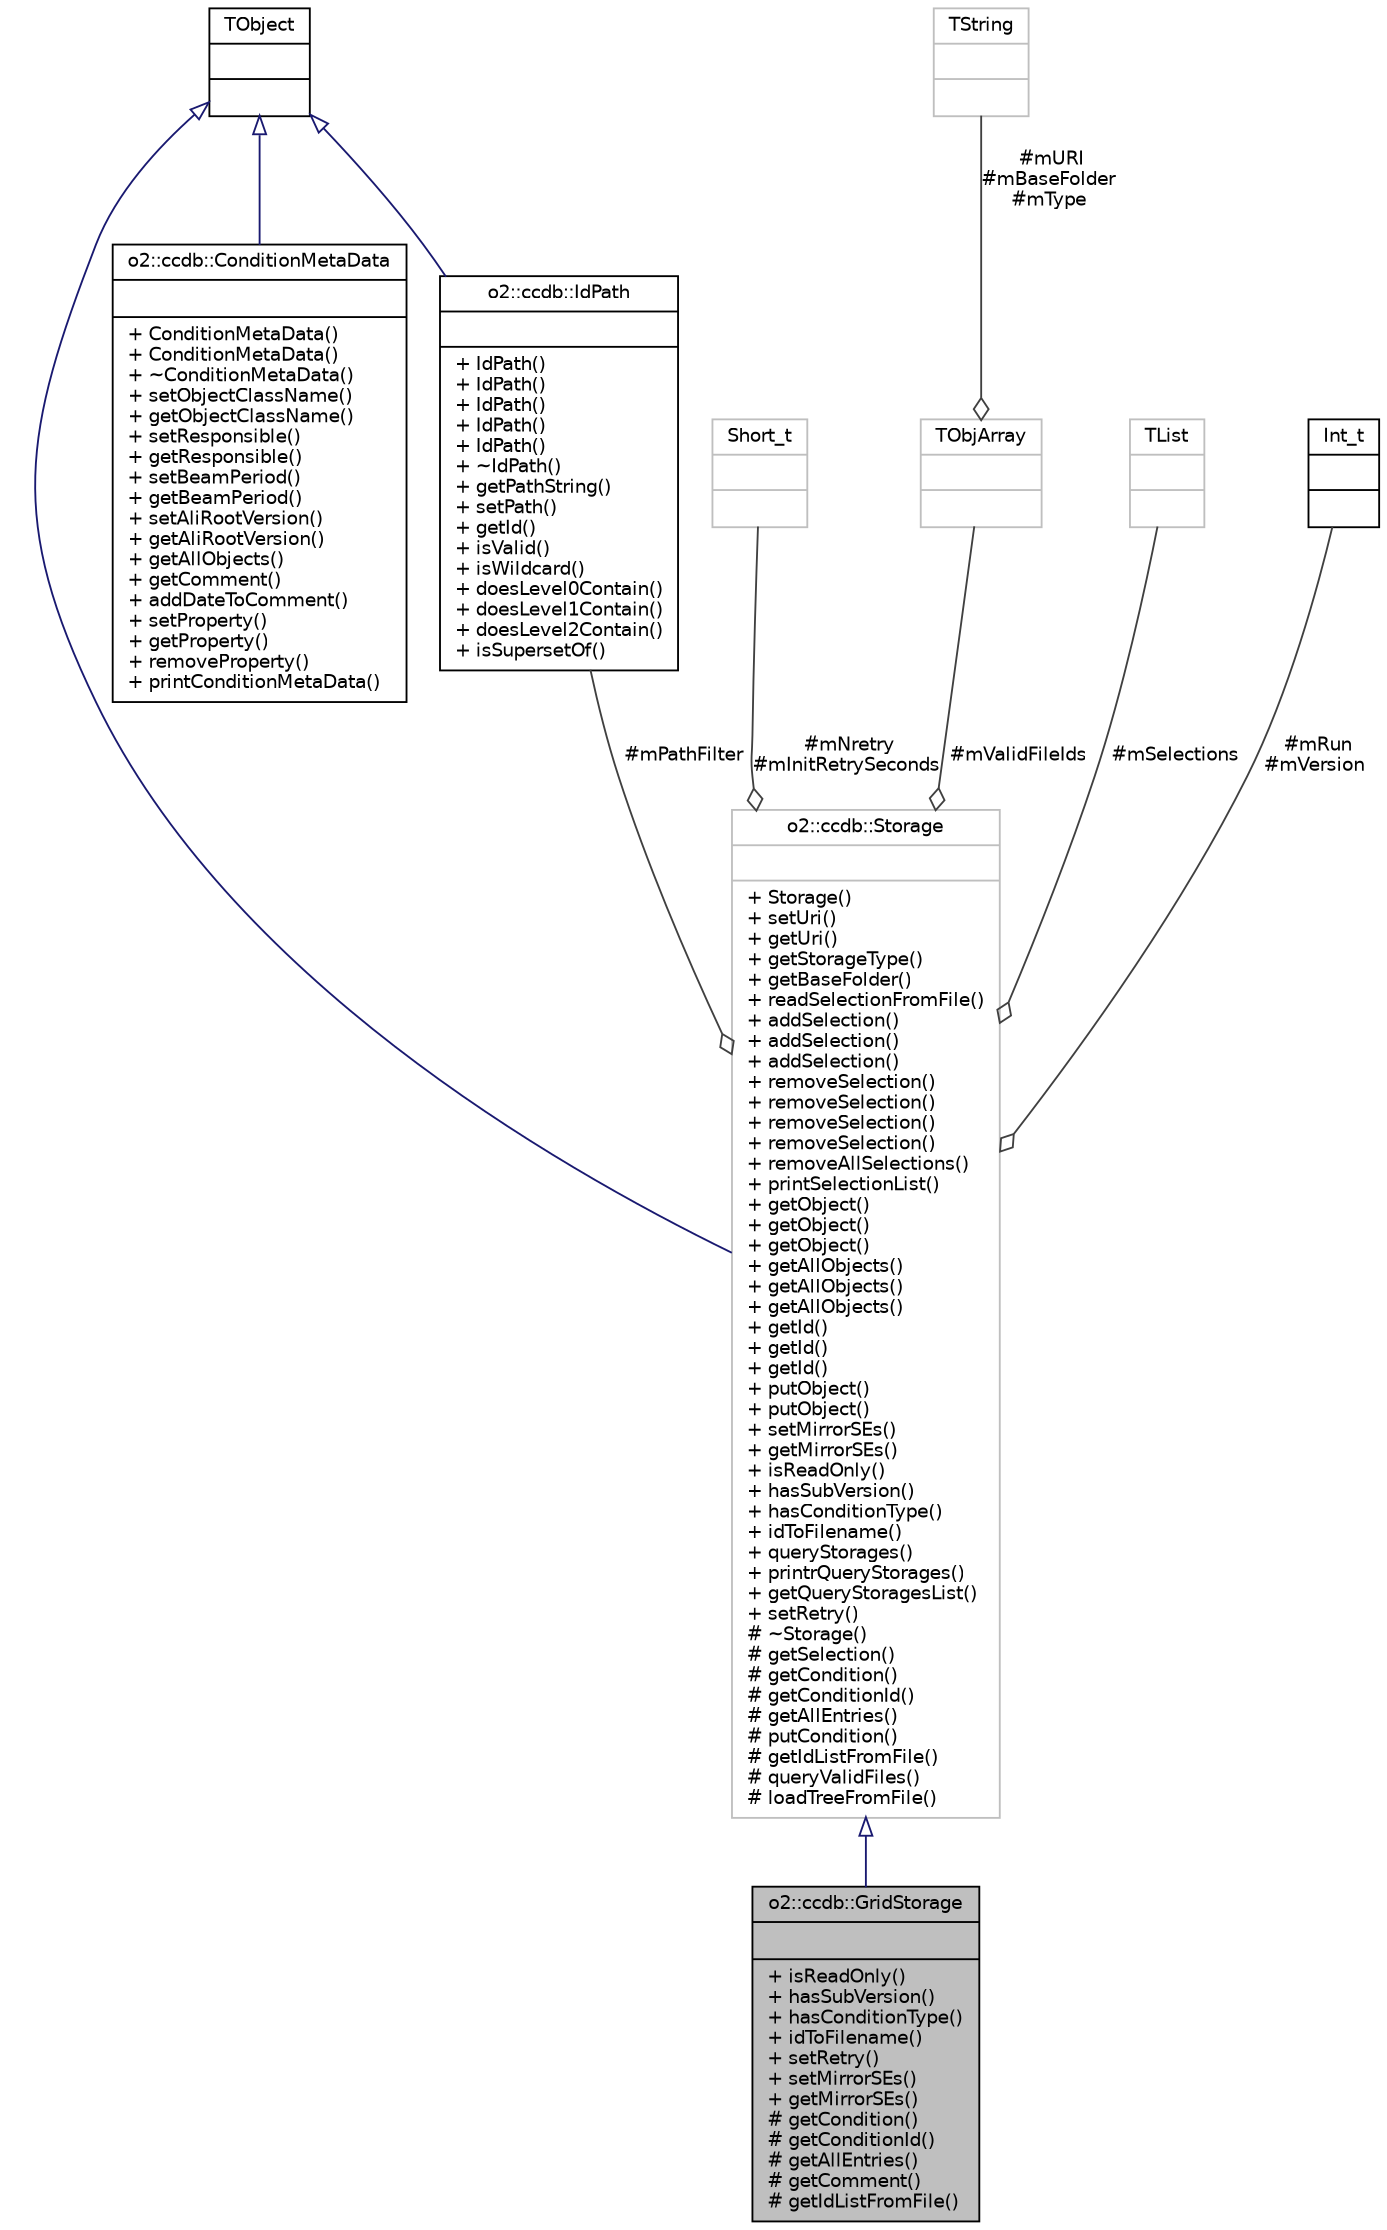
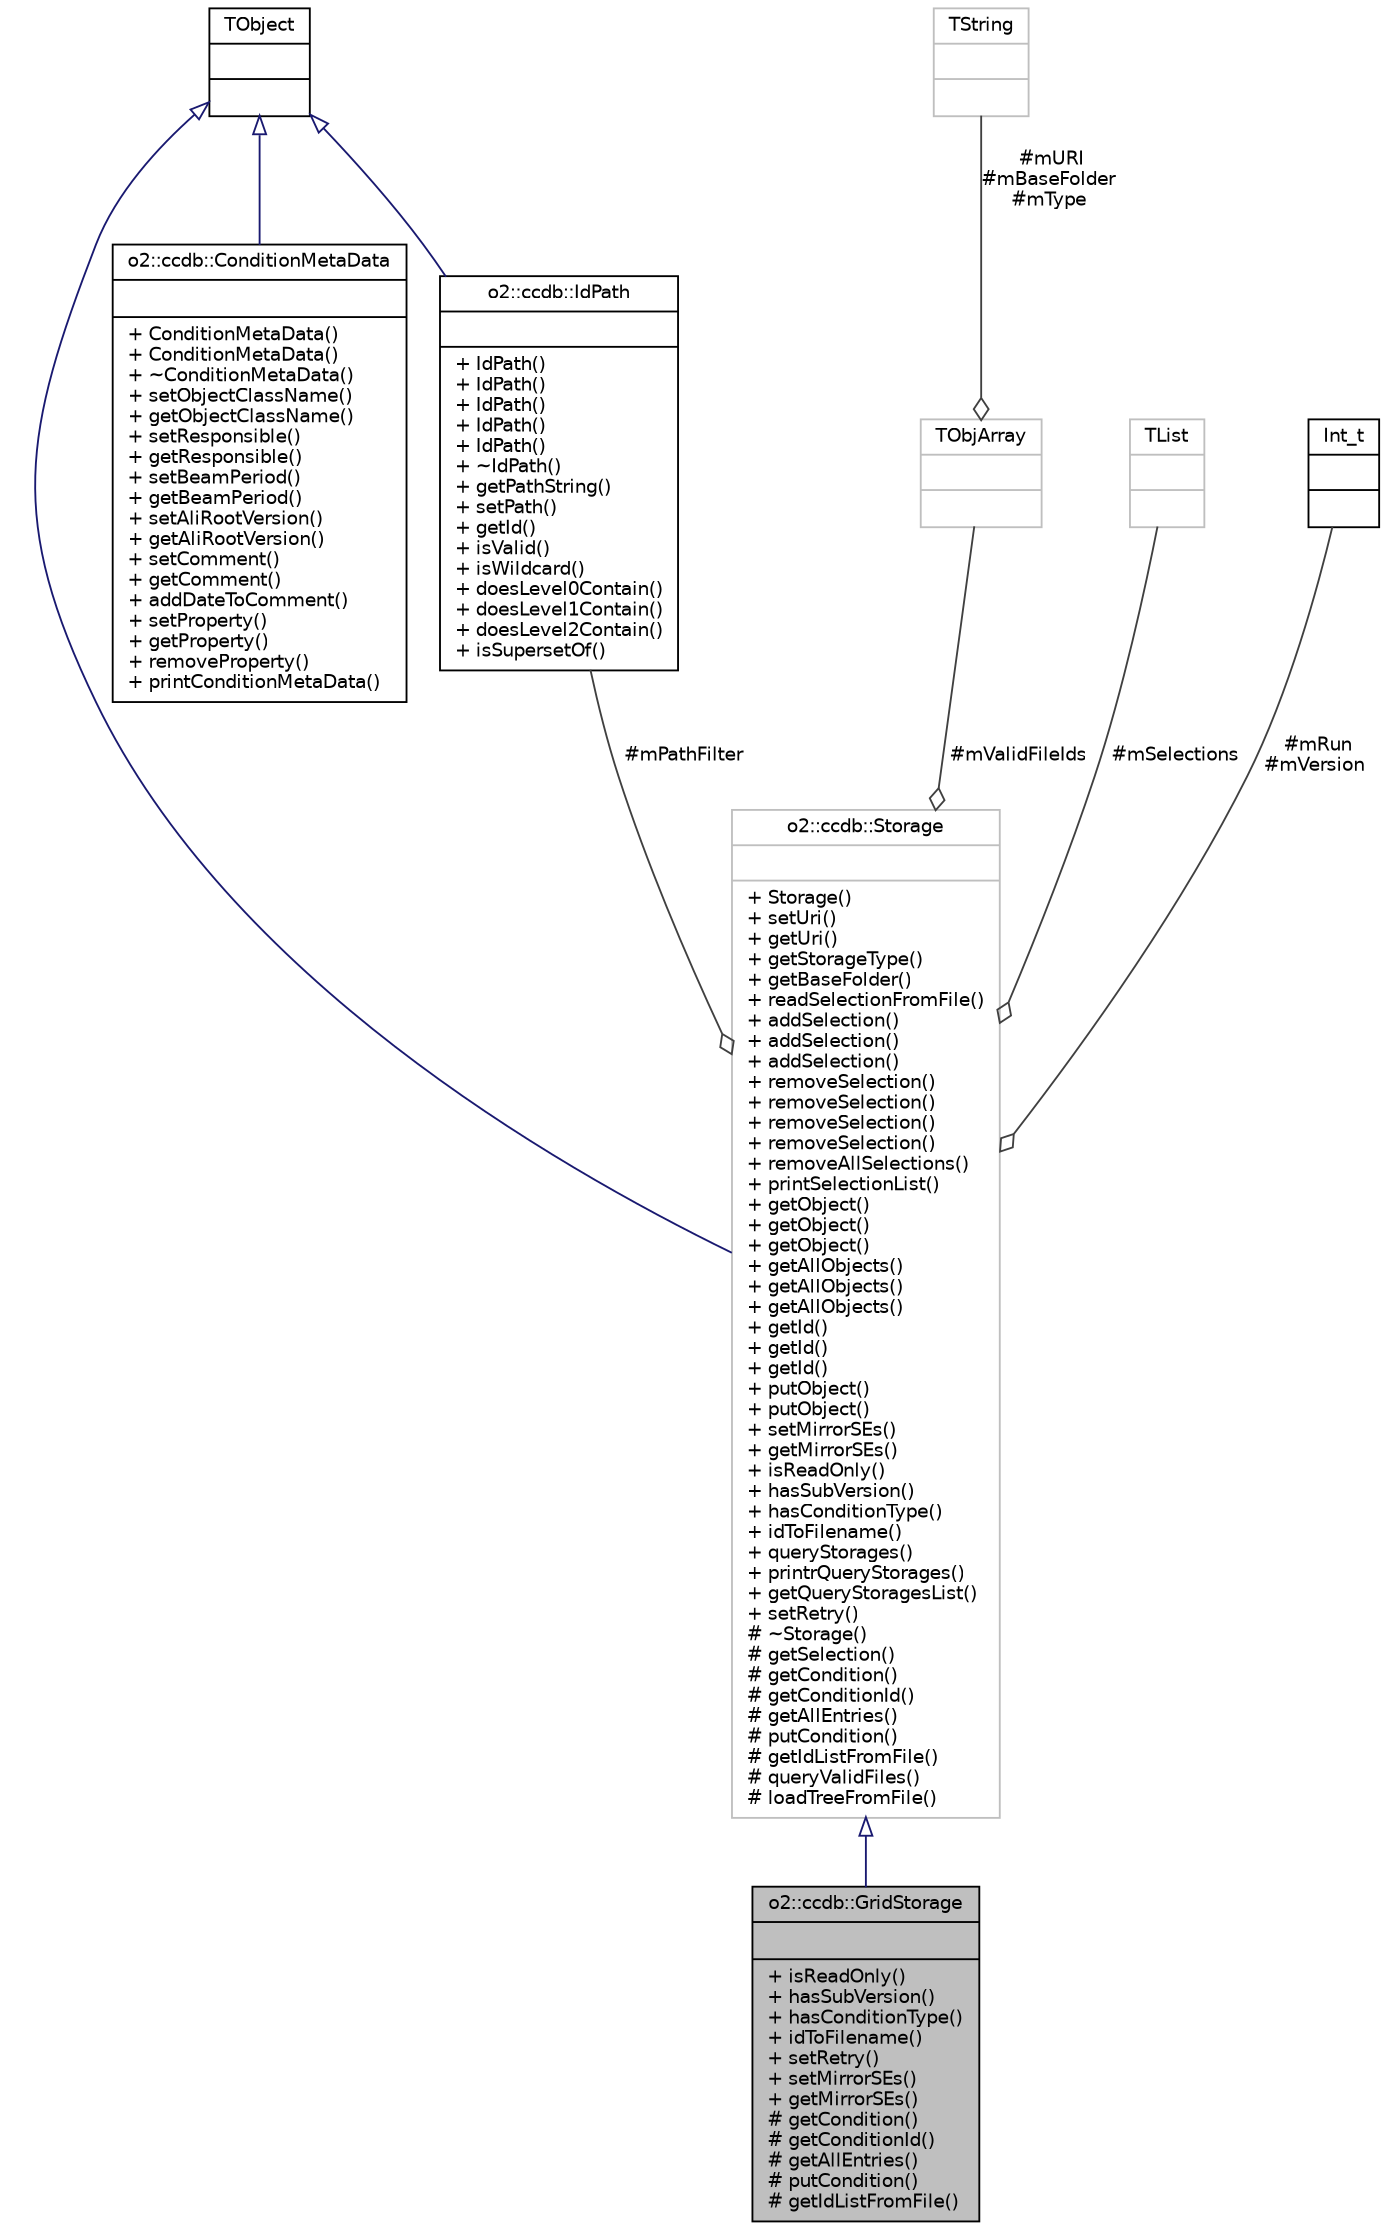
(760, 473) -> none
(207, 560) -> (204, 560)
(844, 2181) -> (844, 2181)
